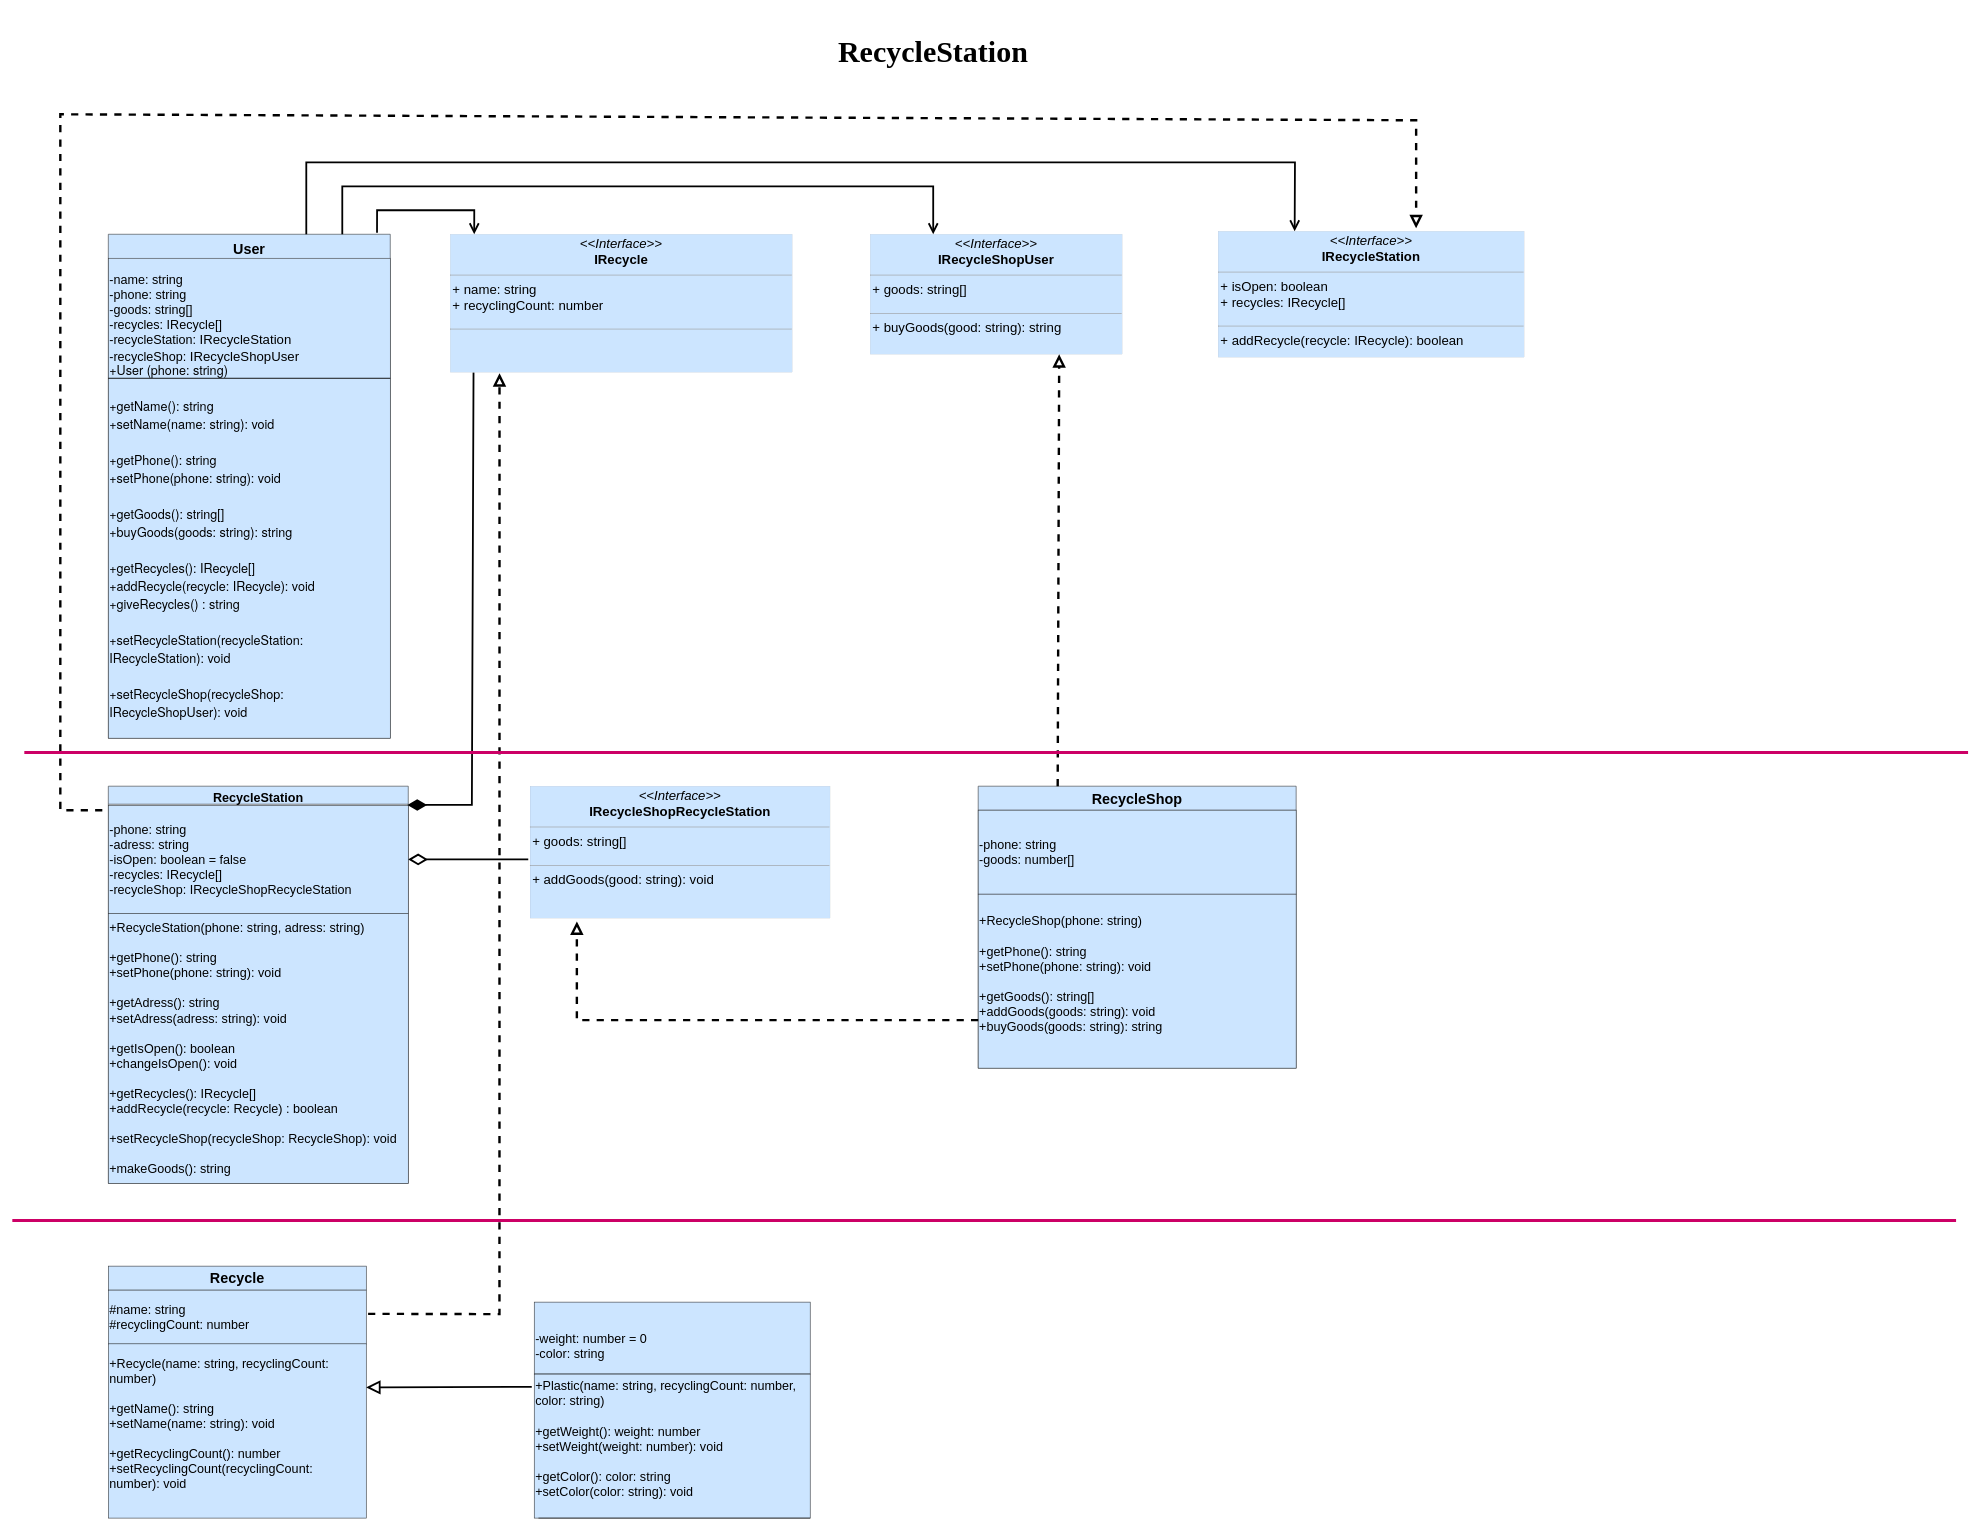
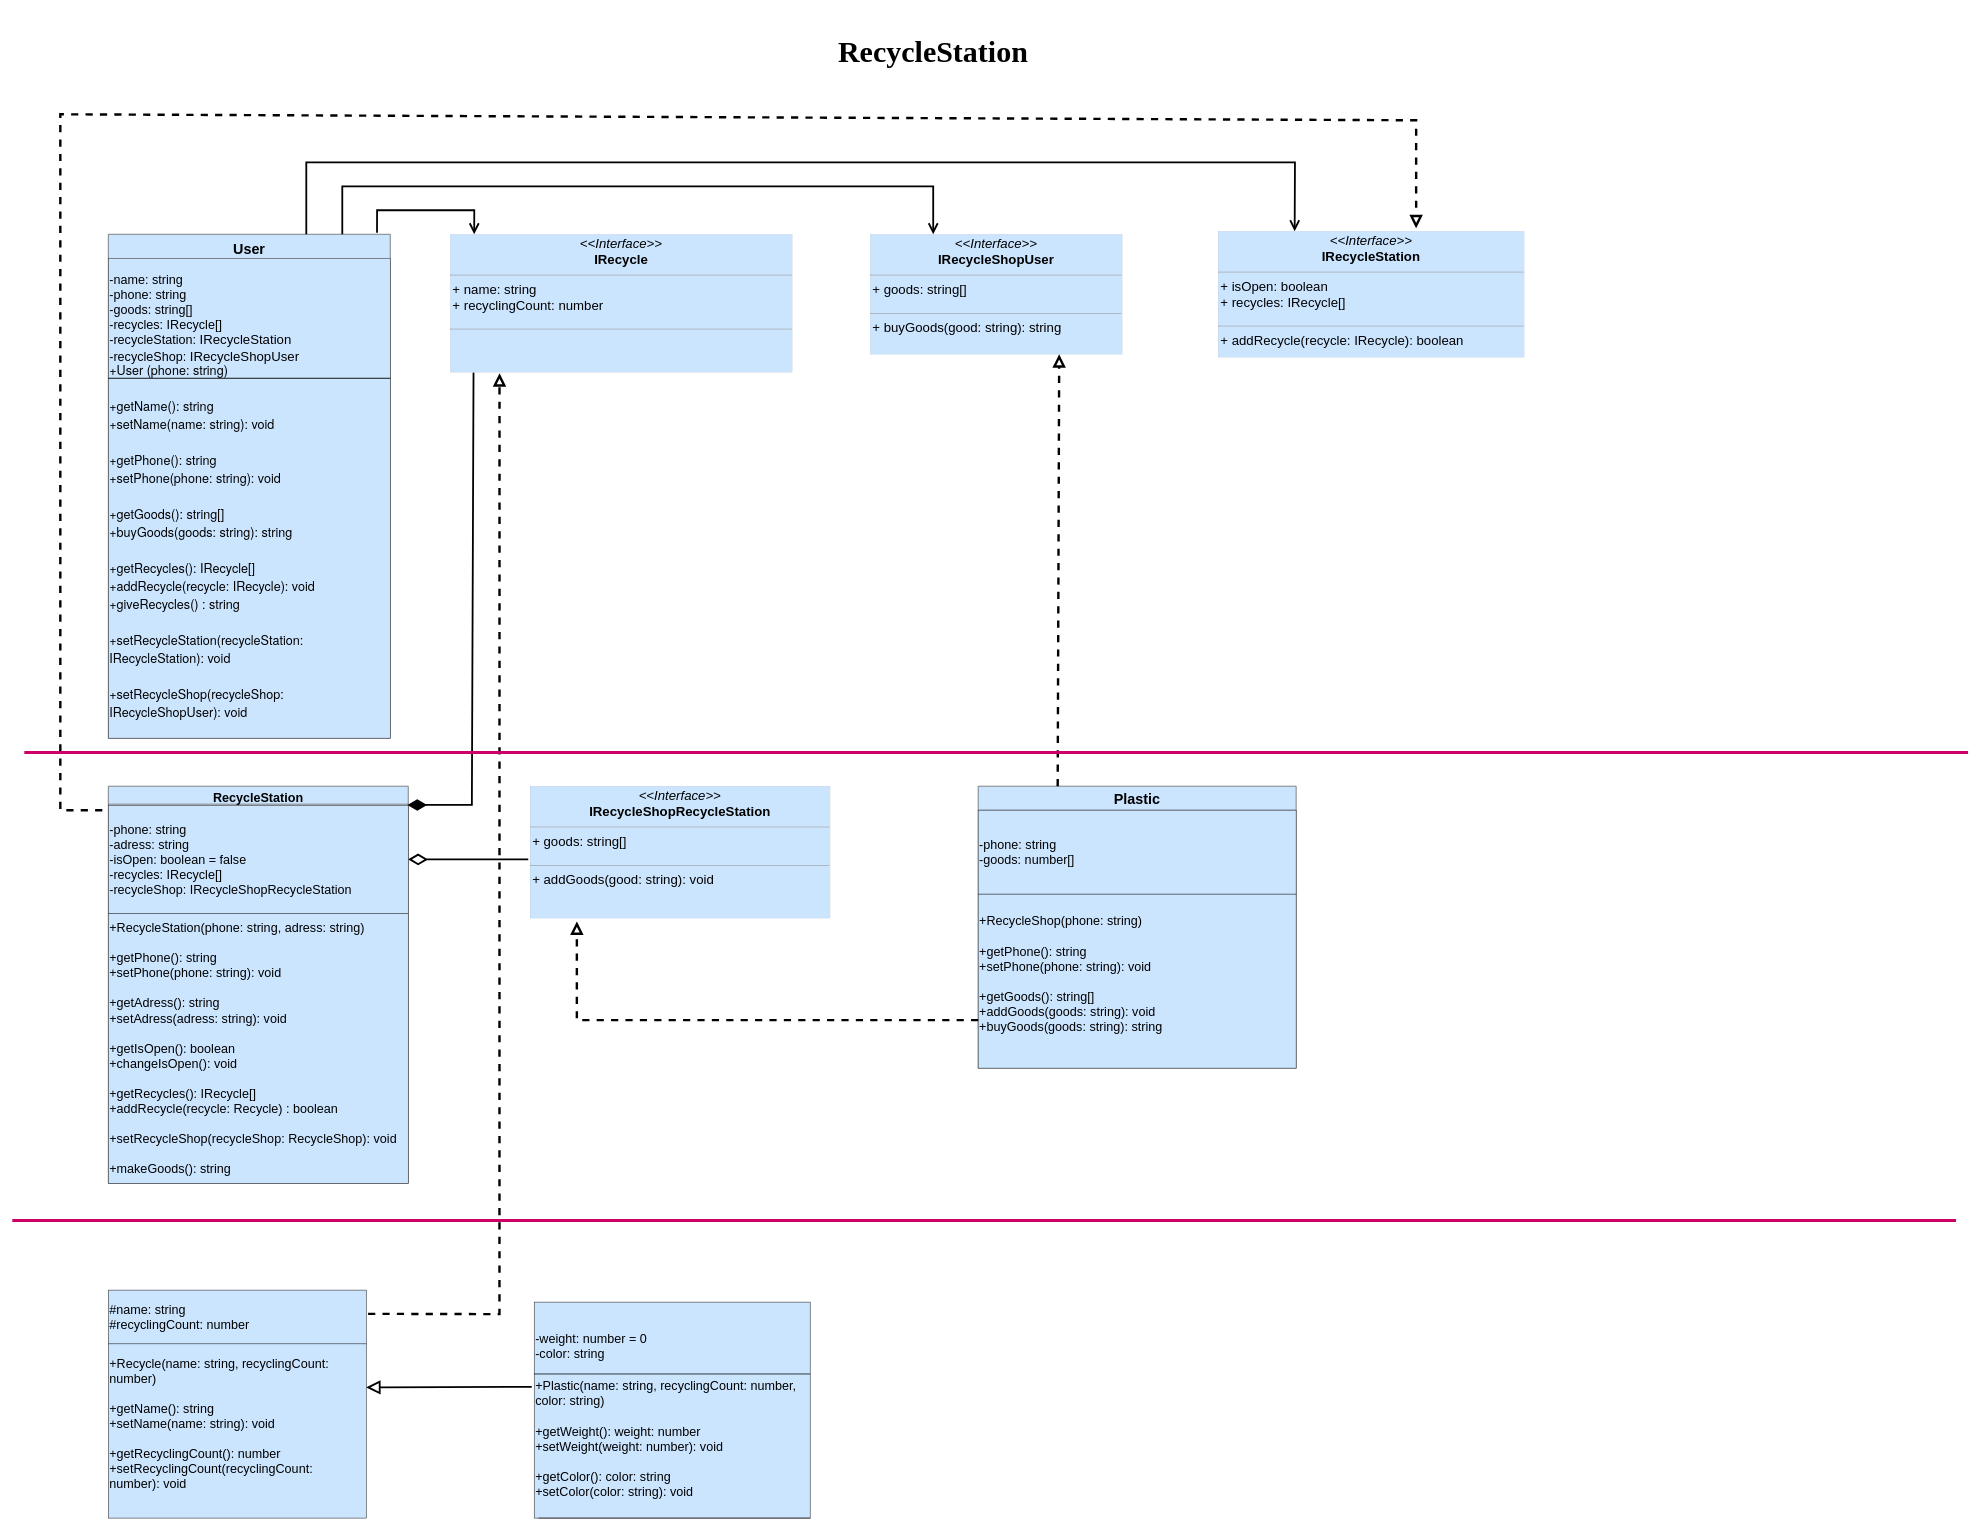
(1137, 799) -> (1137, 799)
(237, 1278) -> none
